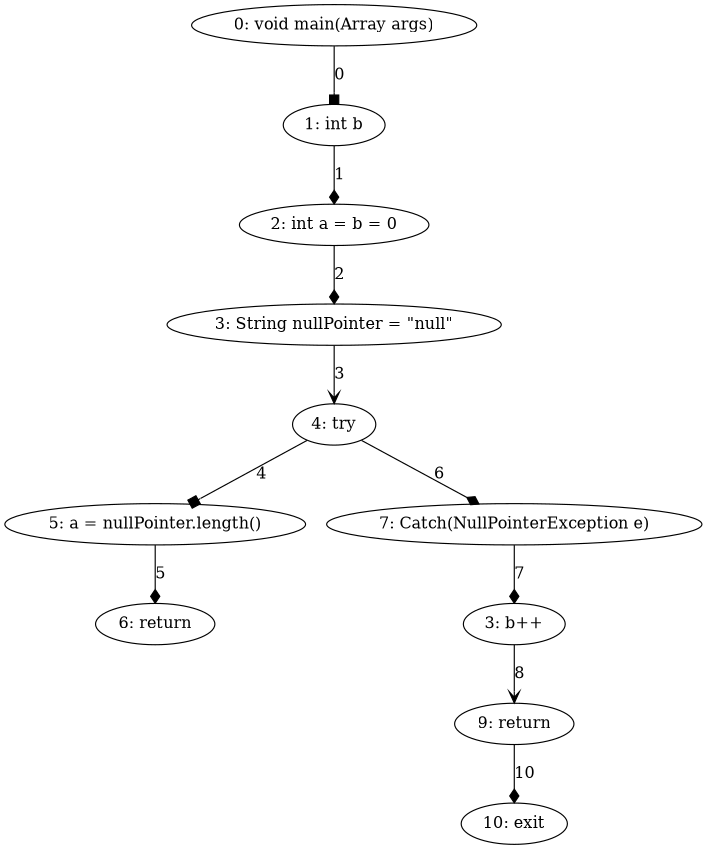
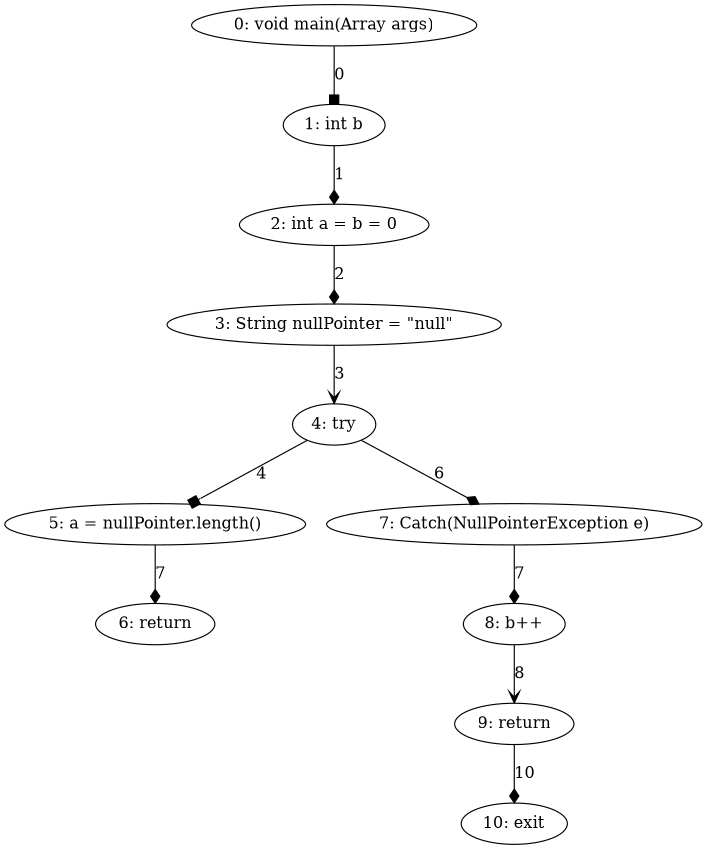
(161, 574) -> (161, 574)
(514, 624) -> (514, 624)
